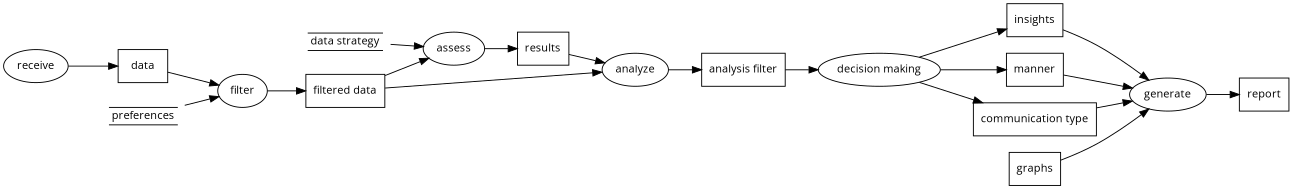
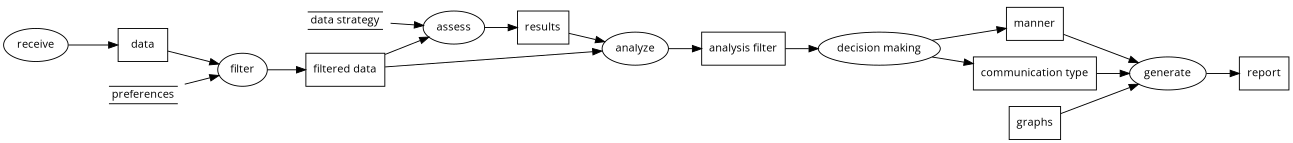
(1035, 20) -> none
